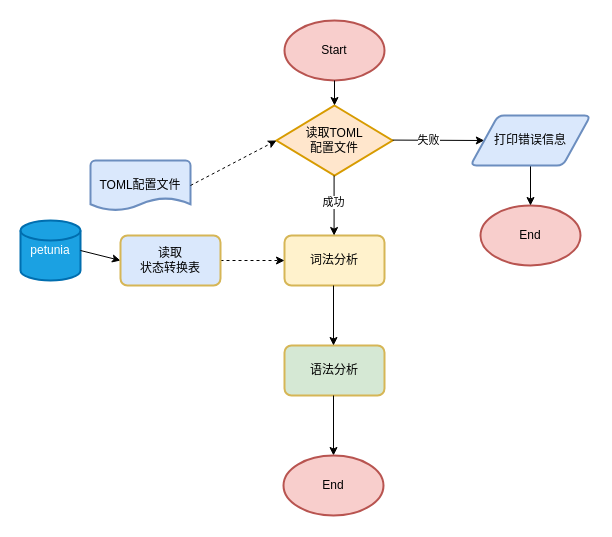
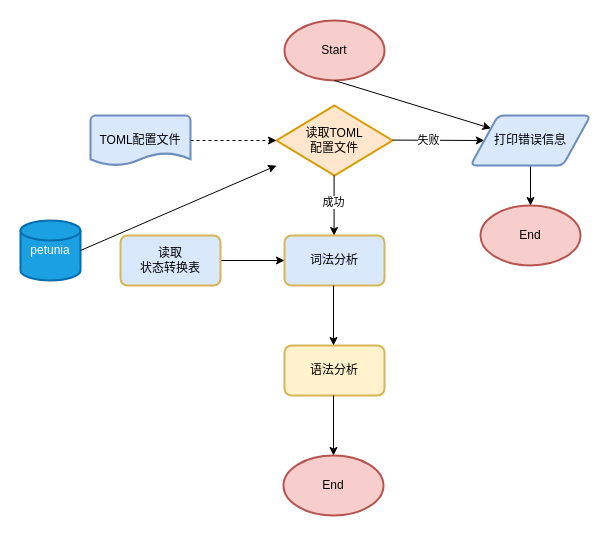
(335, 90) -> (409, 103)
(141, 186) -> (141, 141)
(97, 255) -> (175, 210)
(249, 261) -> (249, 261)
(335, 261) -> (335, 261)
(335, 371) -> (335, 371)
